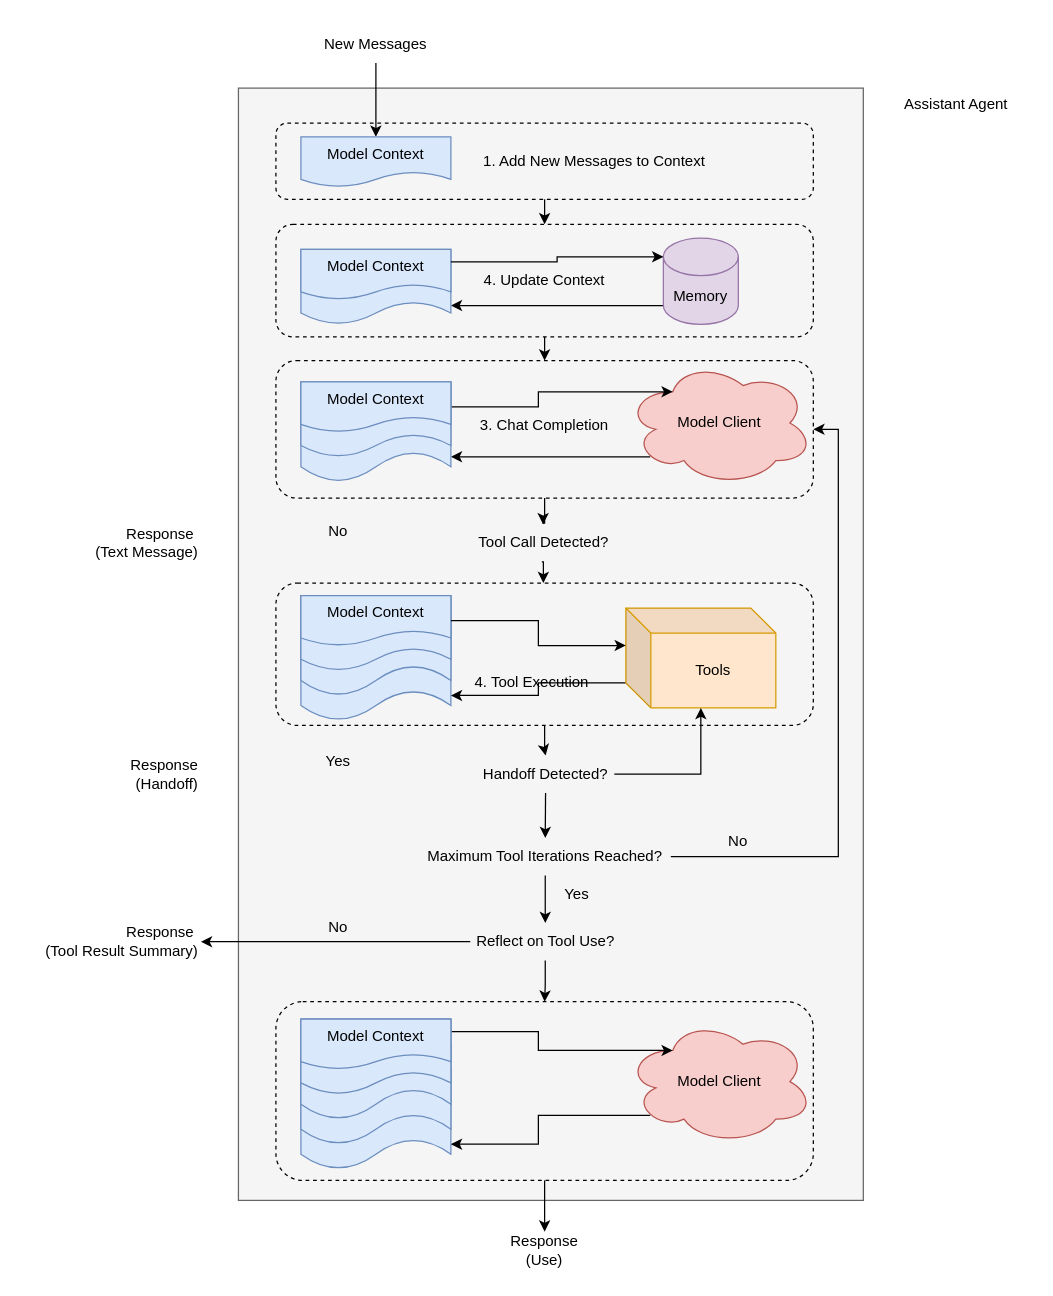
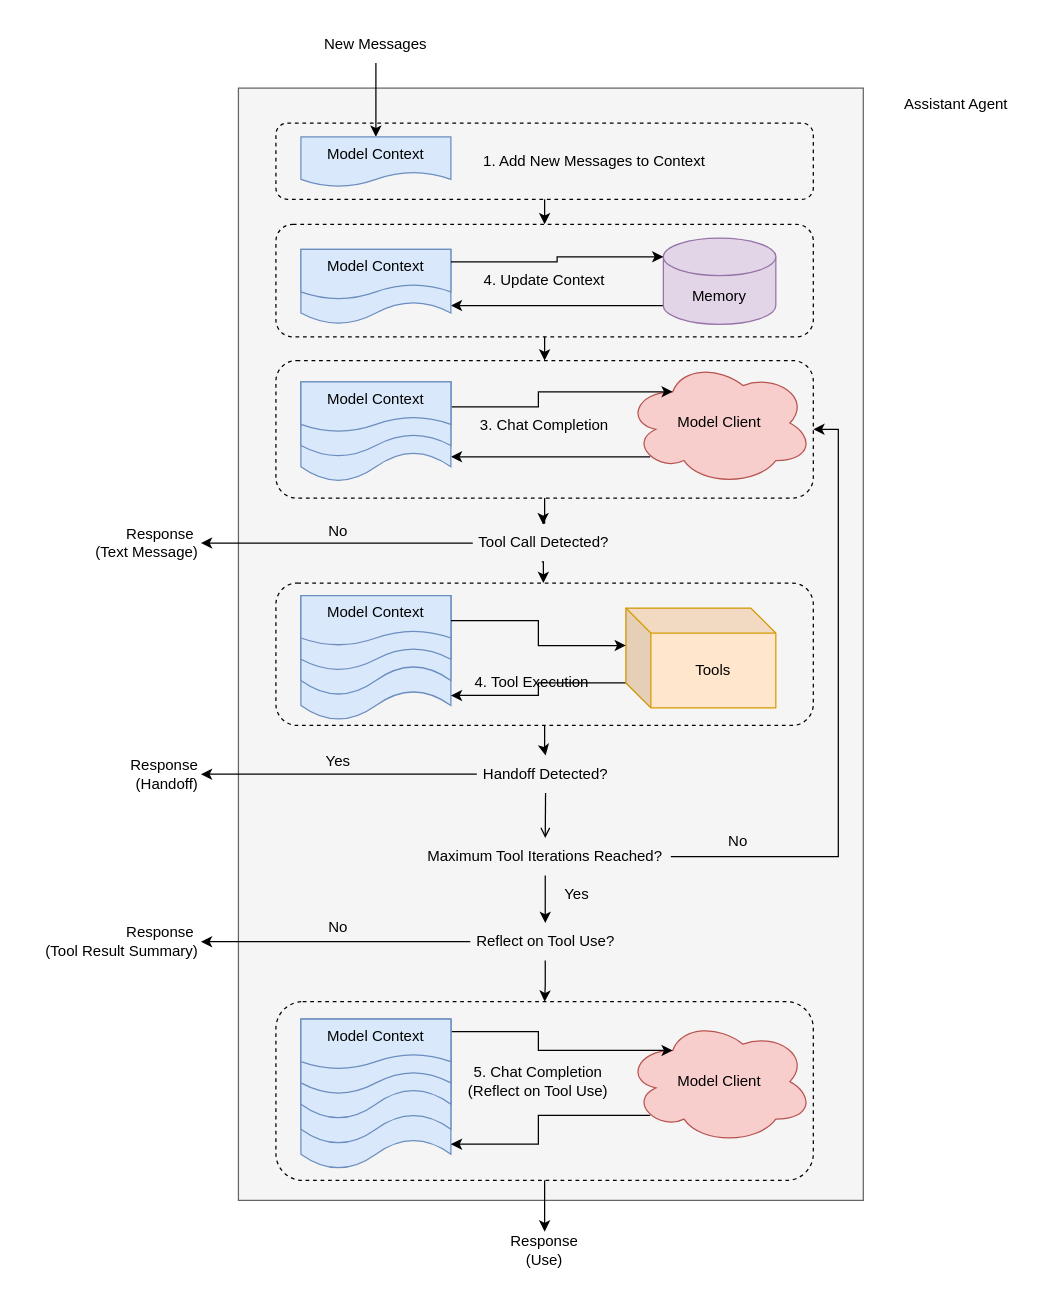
(701, 281) -> (719, 281)
none -> (341, 543)
(687, 774) -> (343, 774)
(545, 828) -> (545, 830)
none -> (538, 1082)
